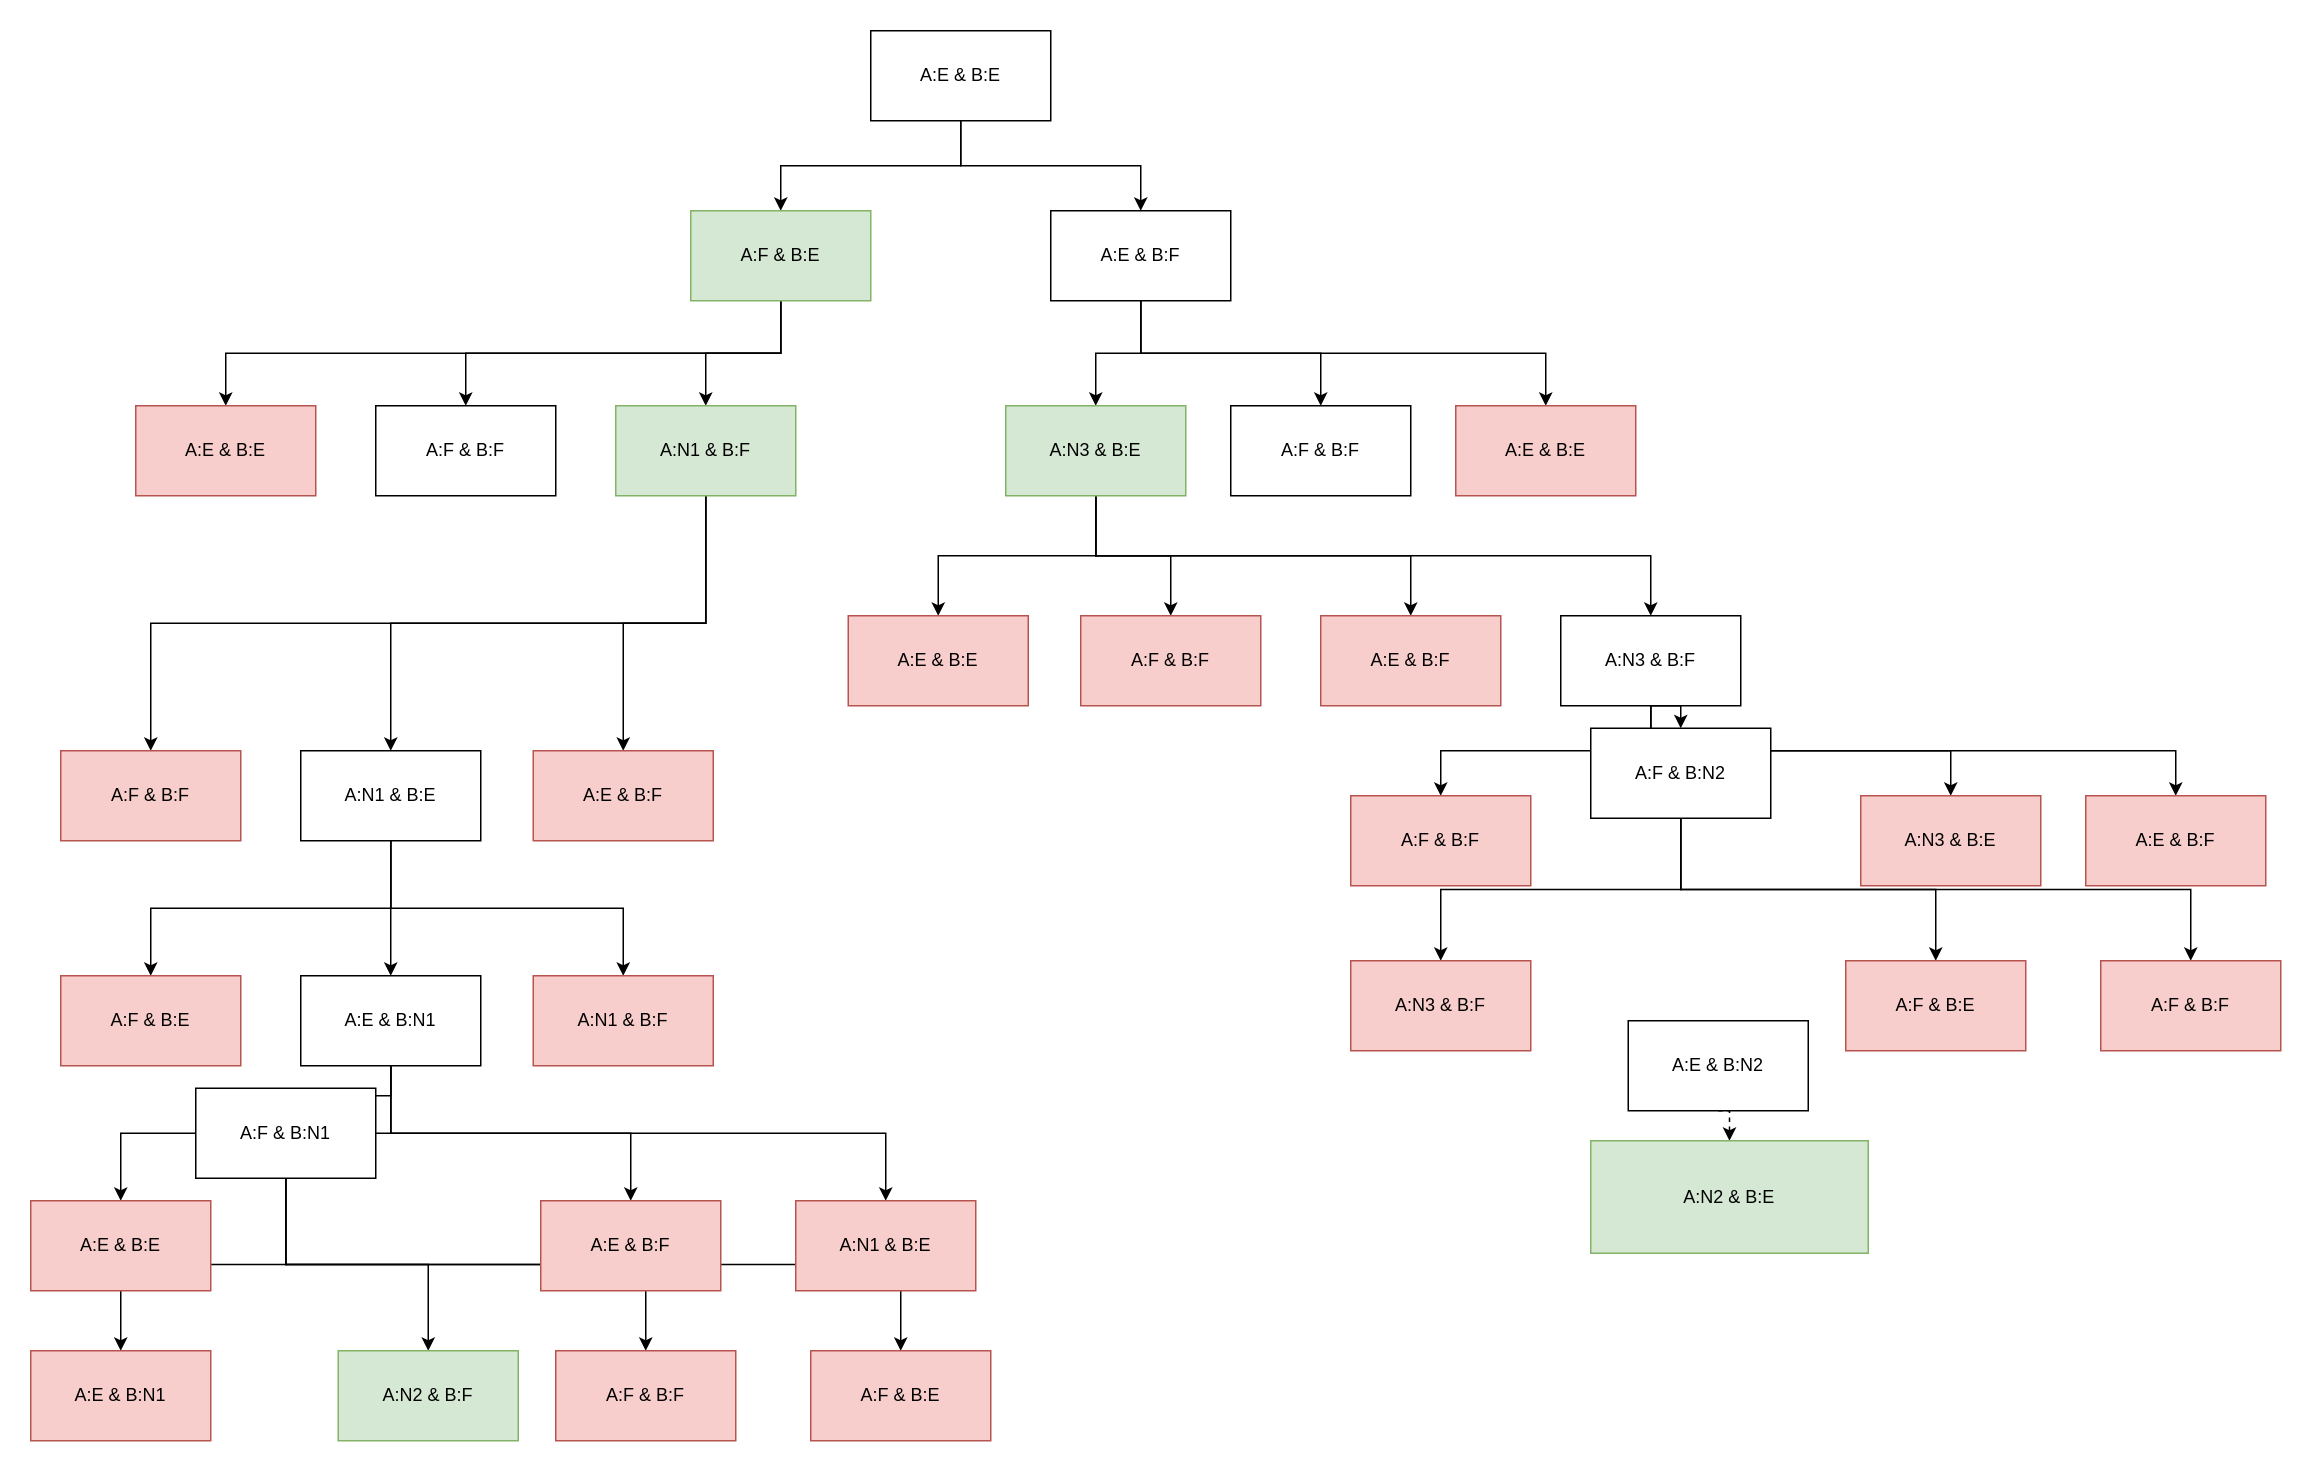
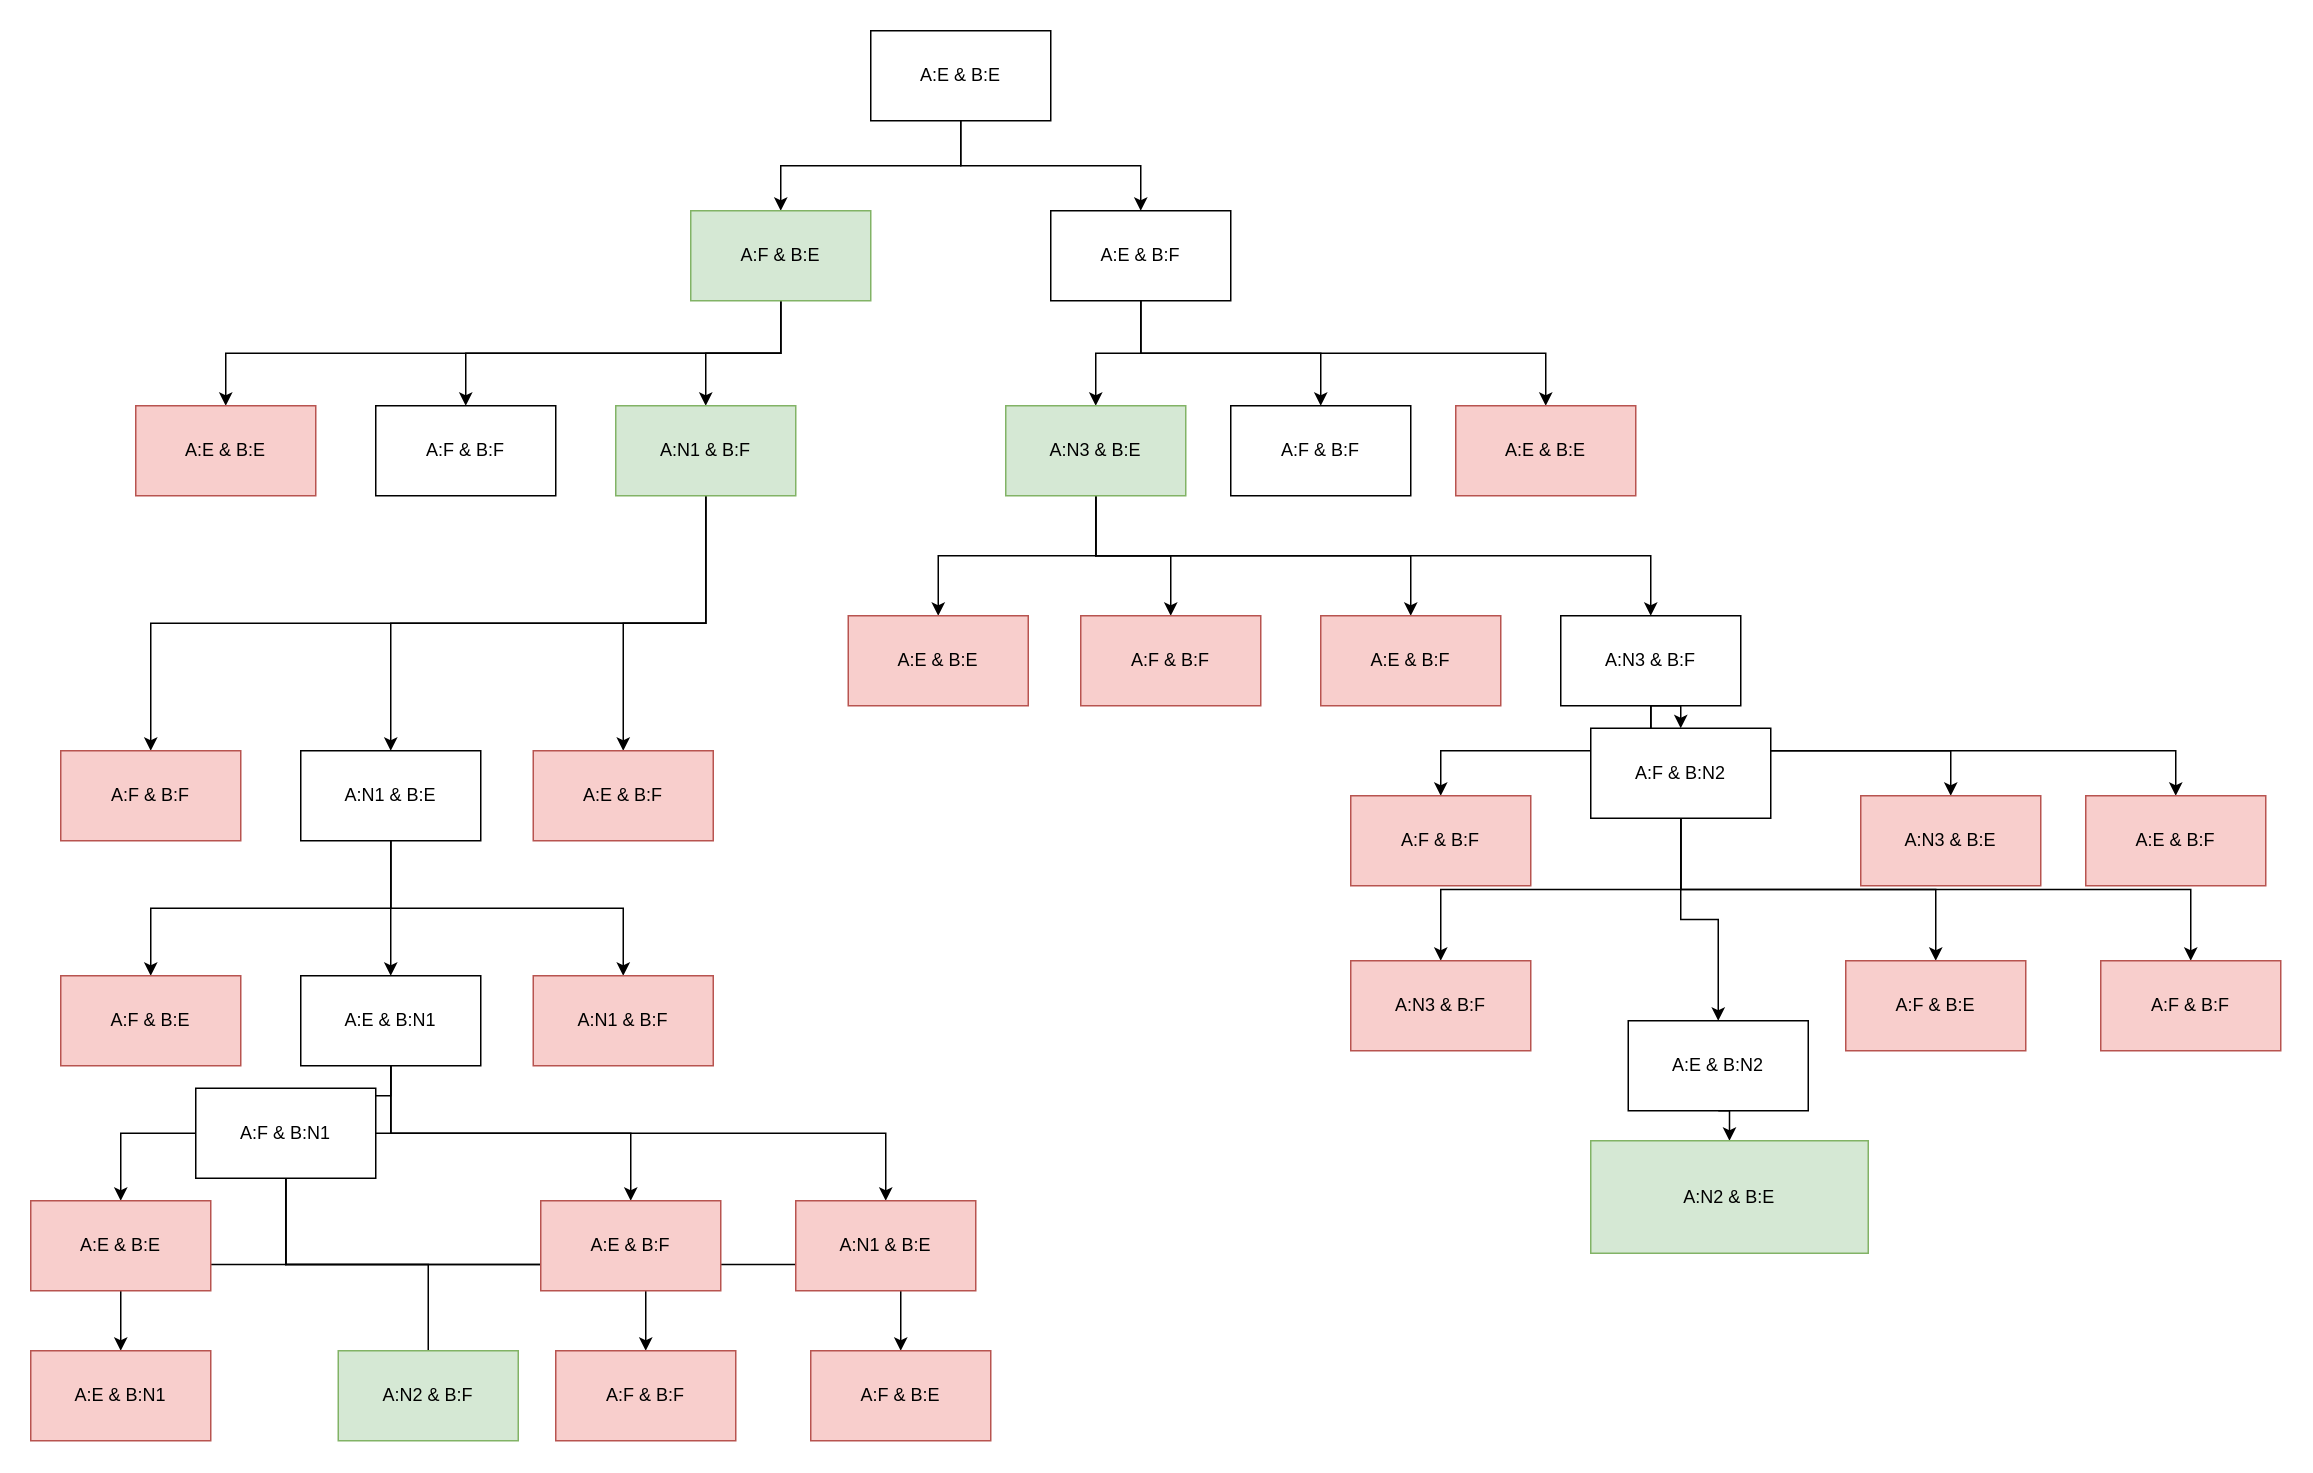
none -> (1718, 933)
(1730, 1118) -> (1730, 1118)
(428, 1339) -> (428, 1343)
